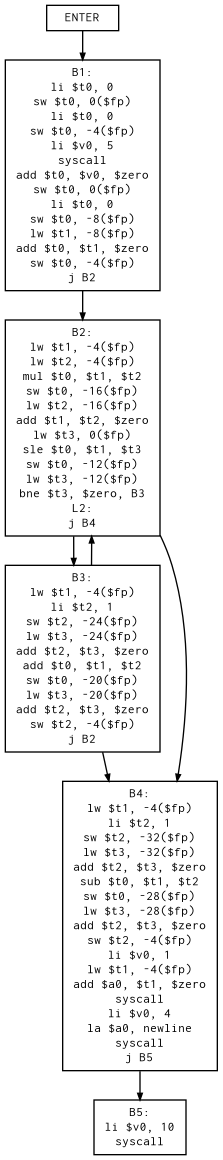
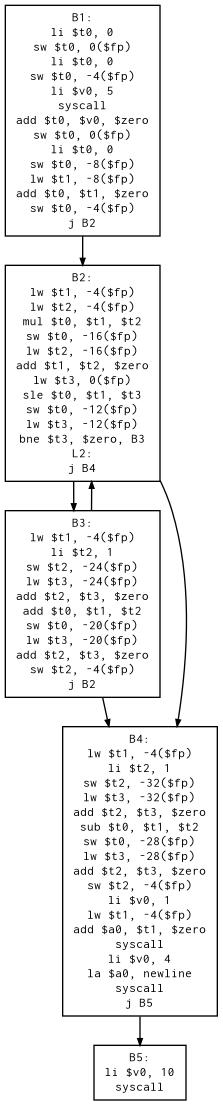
(83, 18) -> none
